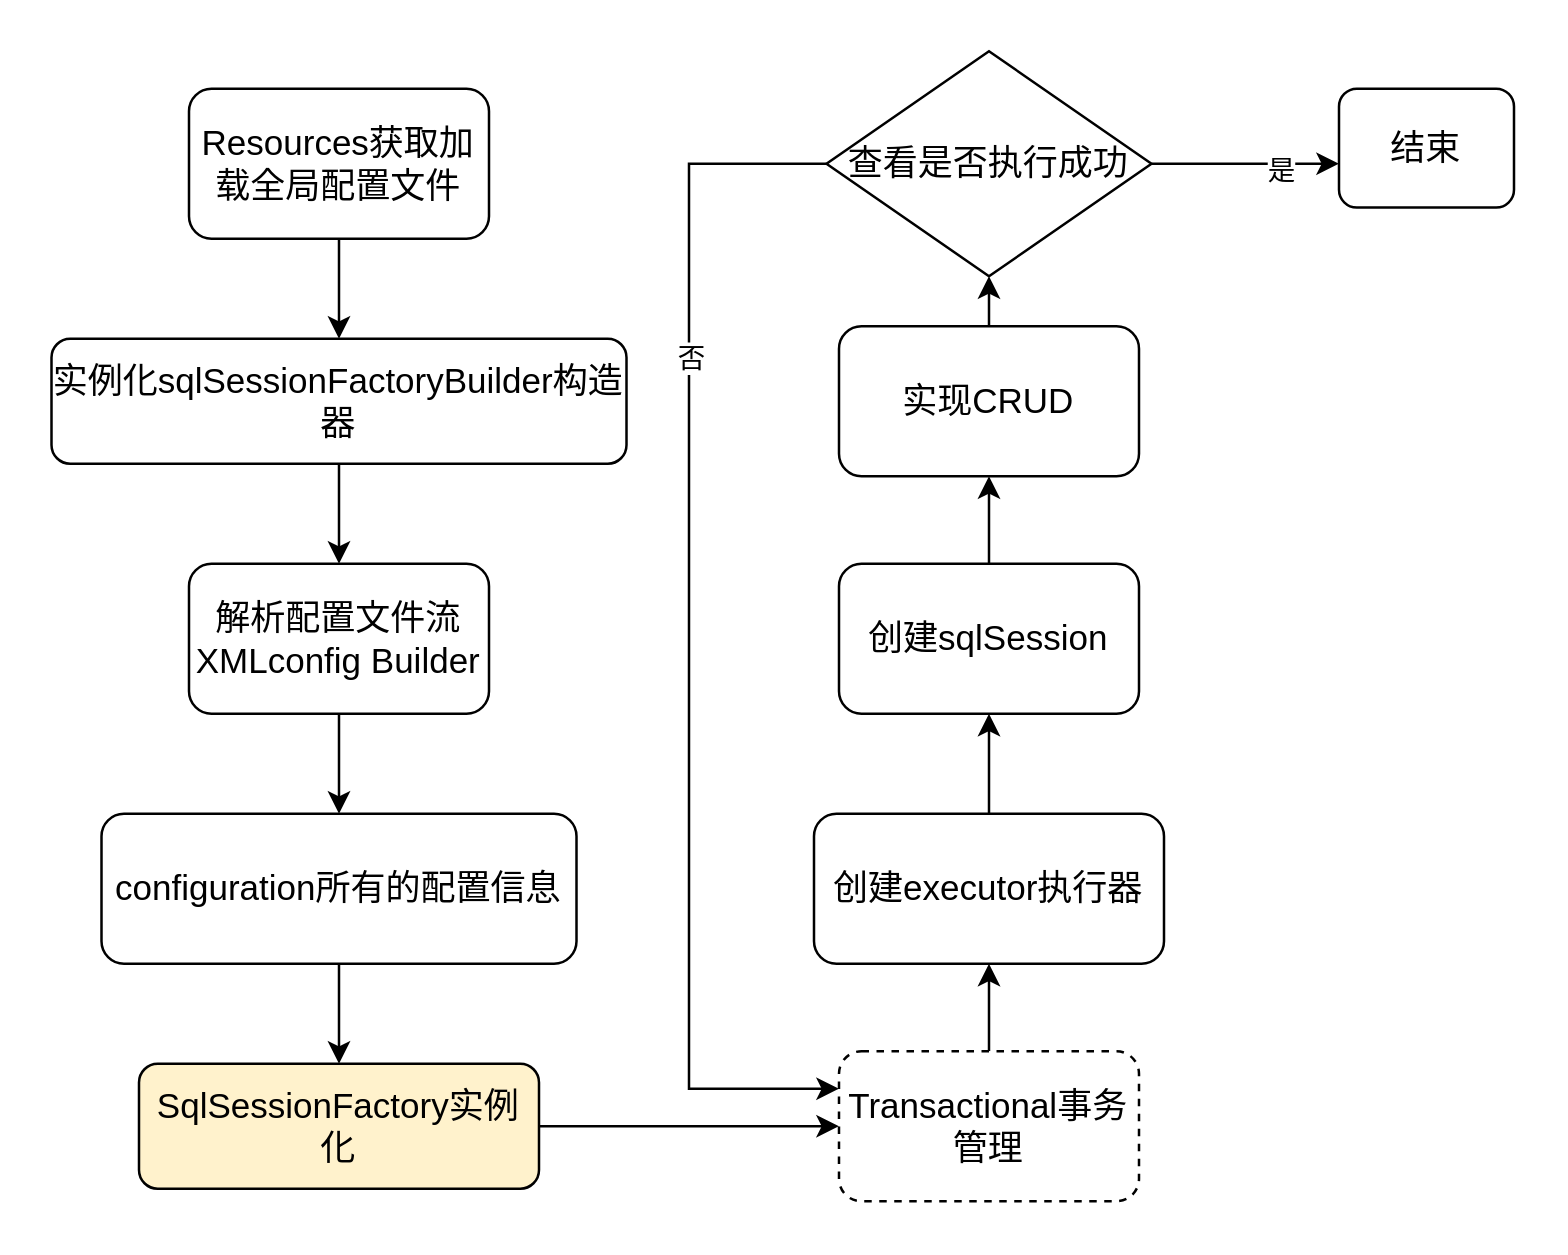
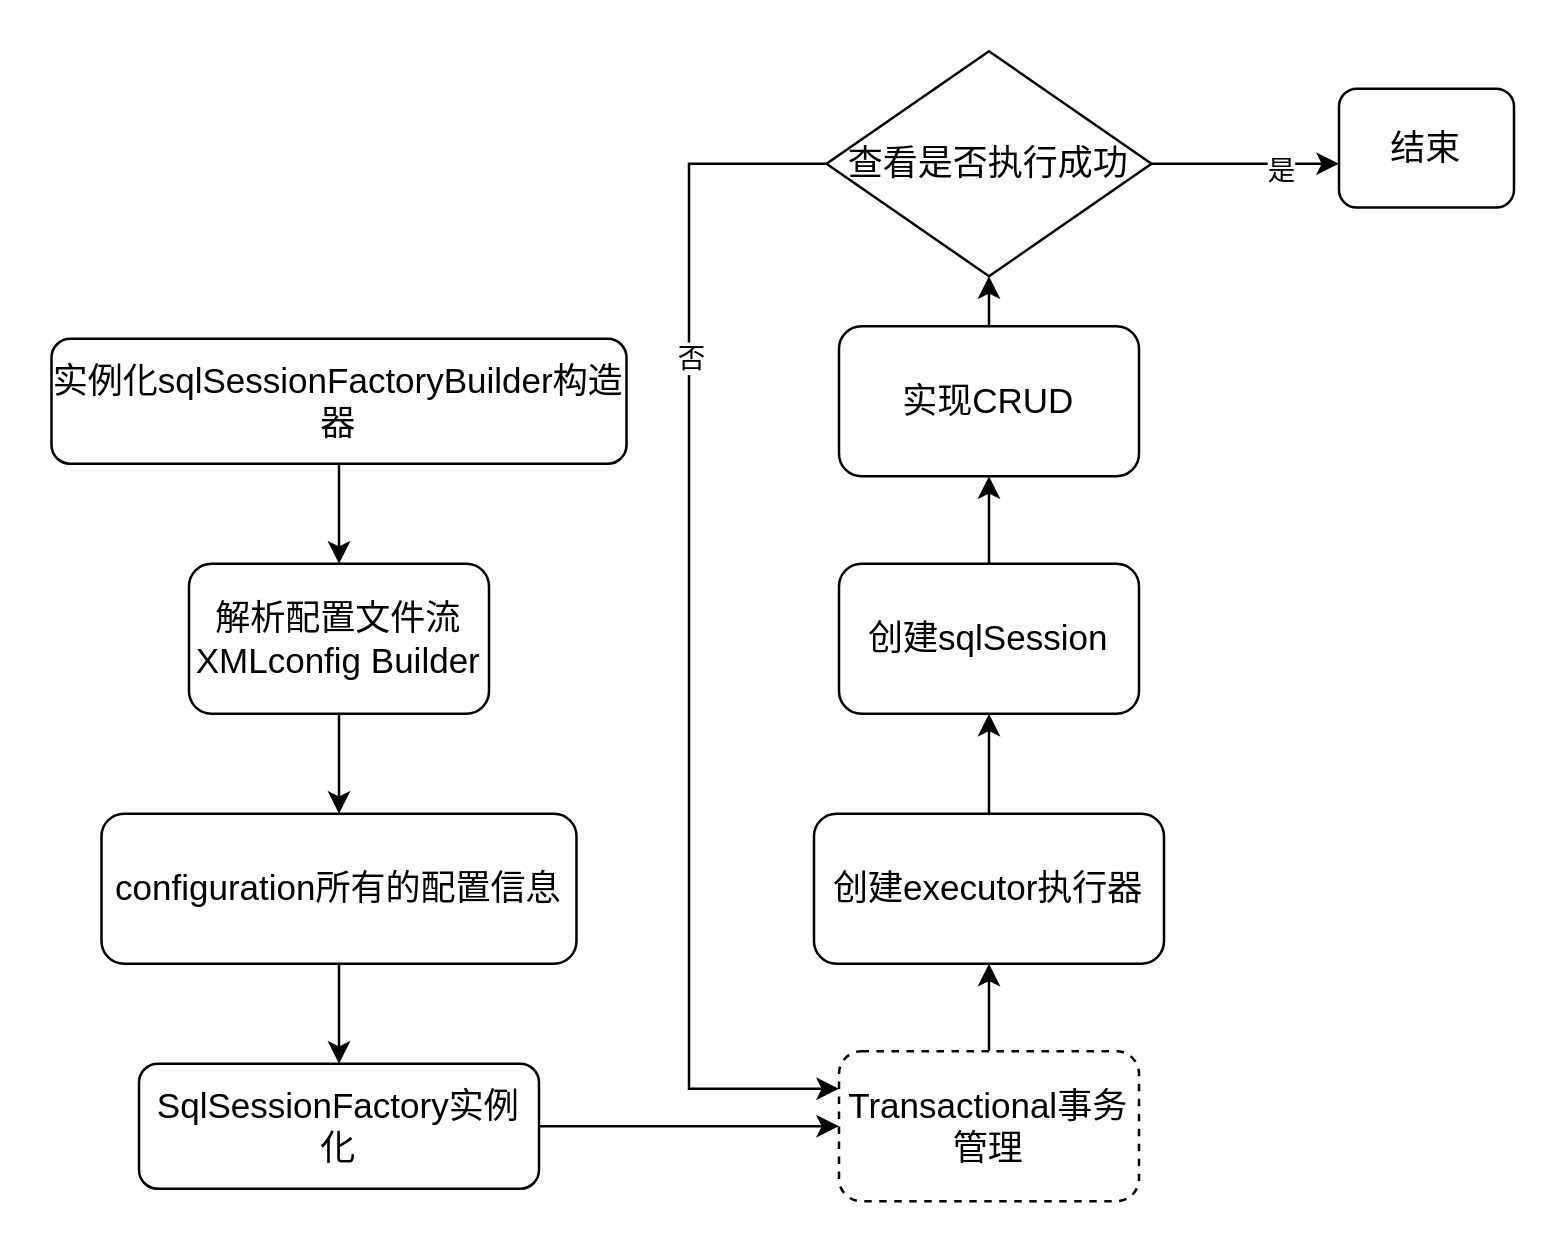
(339, 164) -> none
(339, 281) -> none
(339, 1126) -> (339, 1126)
